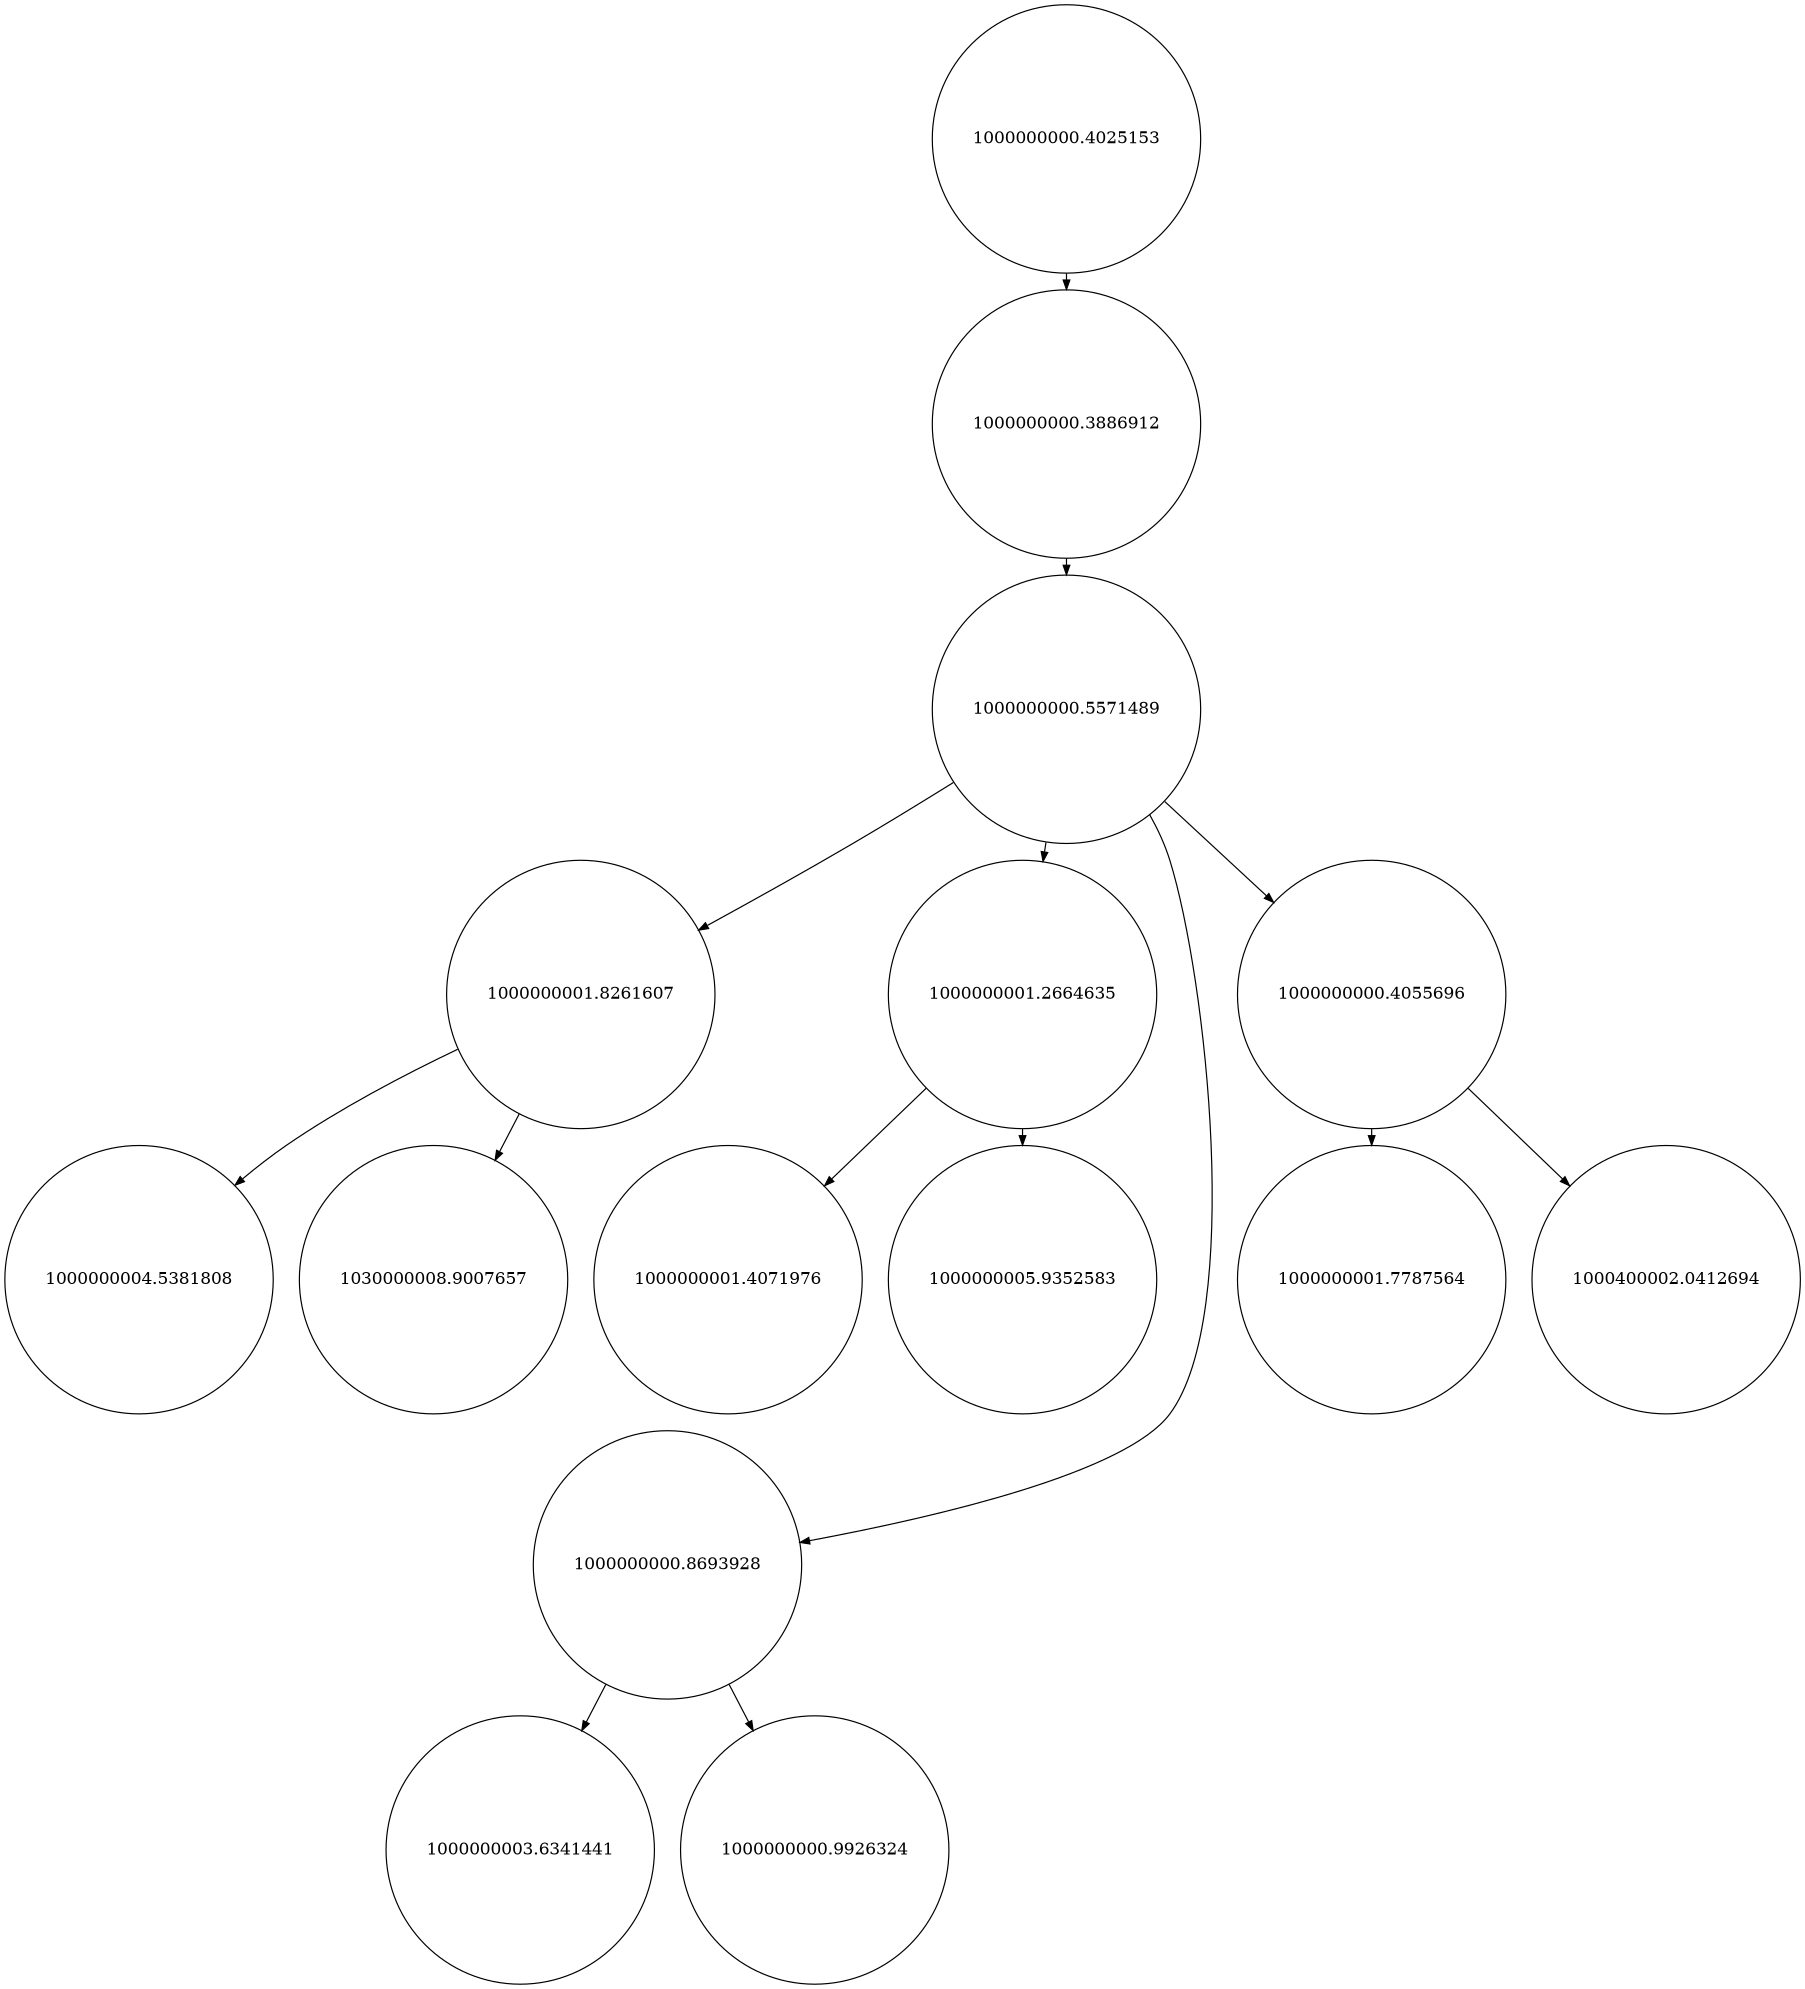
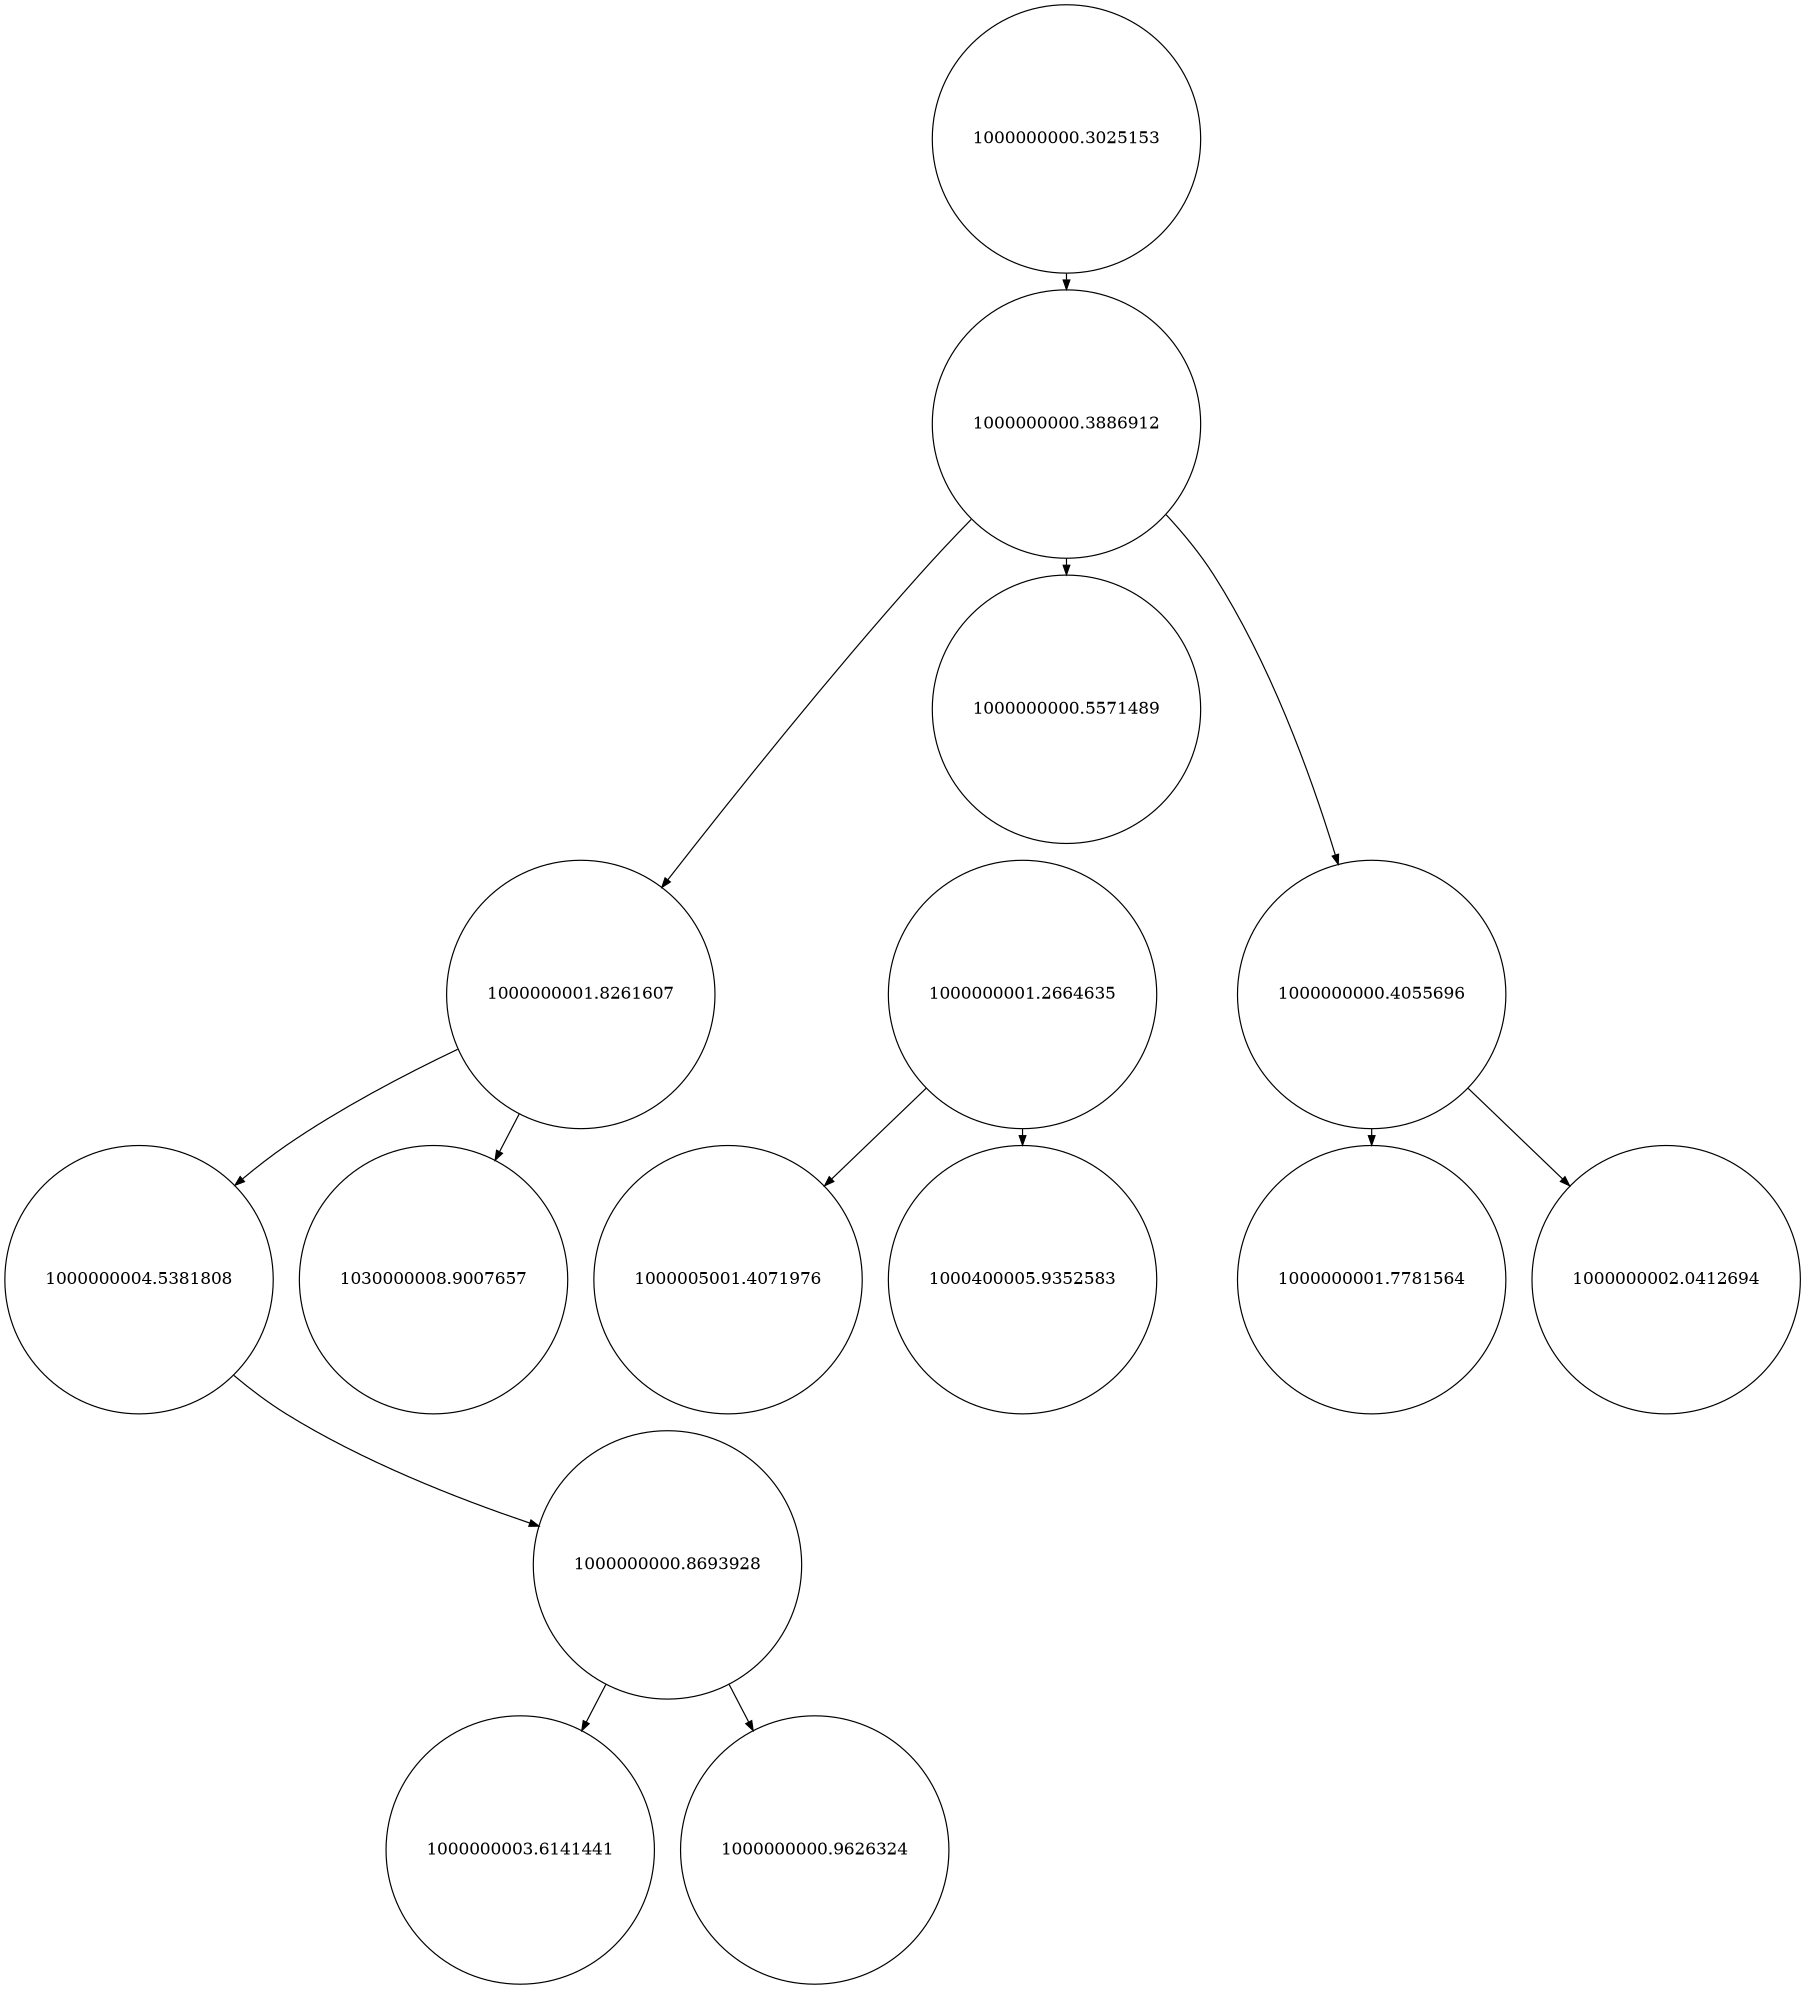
(1066, 139) -> (1066, 139)
(1045, 847) -> none
(1216, 849) -> (1268, 676)
(831, 856) -> (815, 696)
(728, 1280) -> (728, 1280)
(1023, 1280) -> (1023, 1280)
(1372, 1280) -> (1372, 1280)
(1666, 1280) -> (1666, 1280)
(1205, 1307) -> (375, 1462)
(520, 1850) -> (520, 1850)
(815, 1850) -> (815, 1850)
